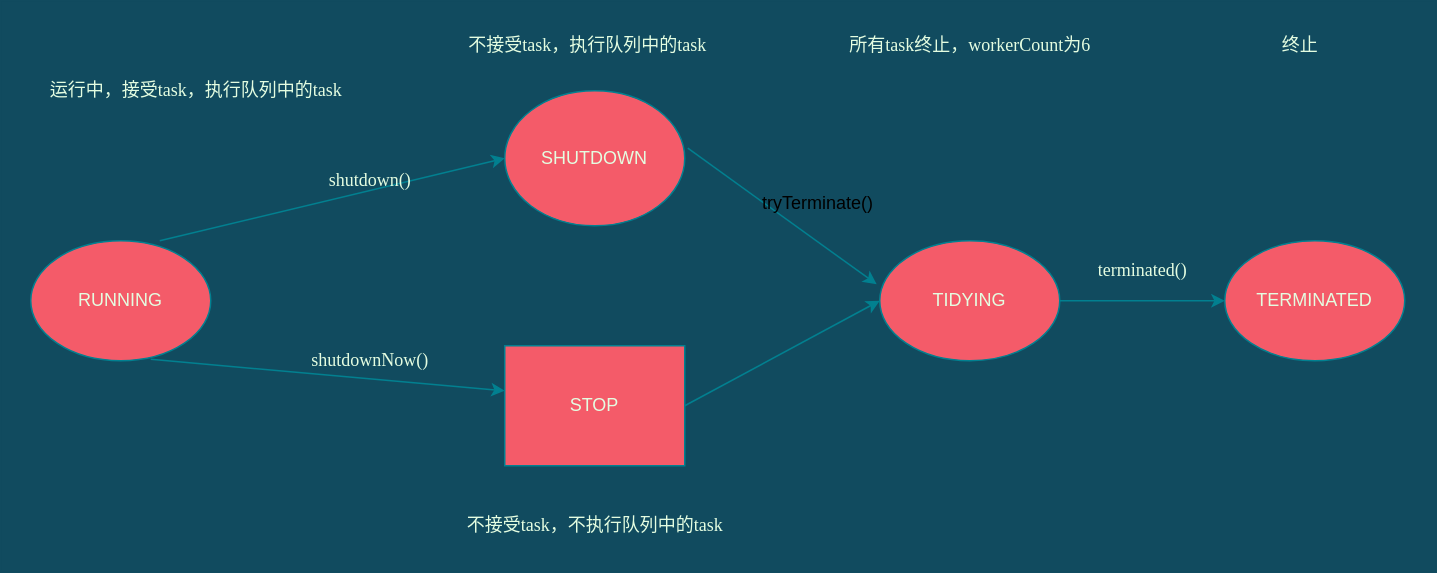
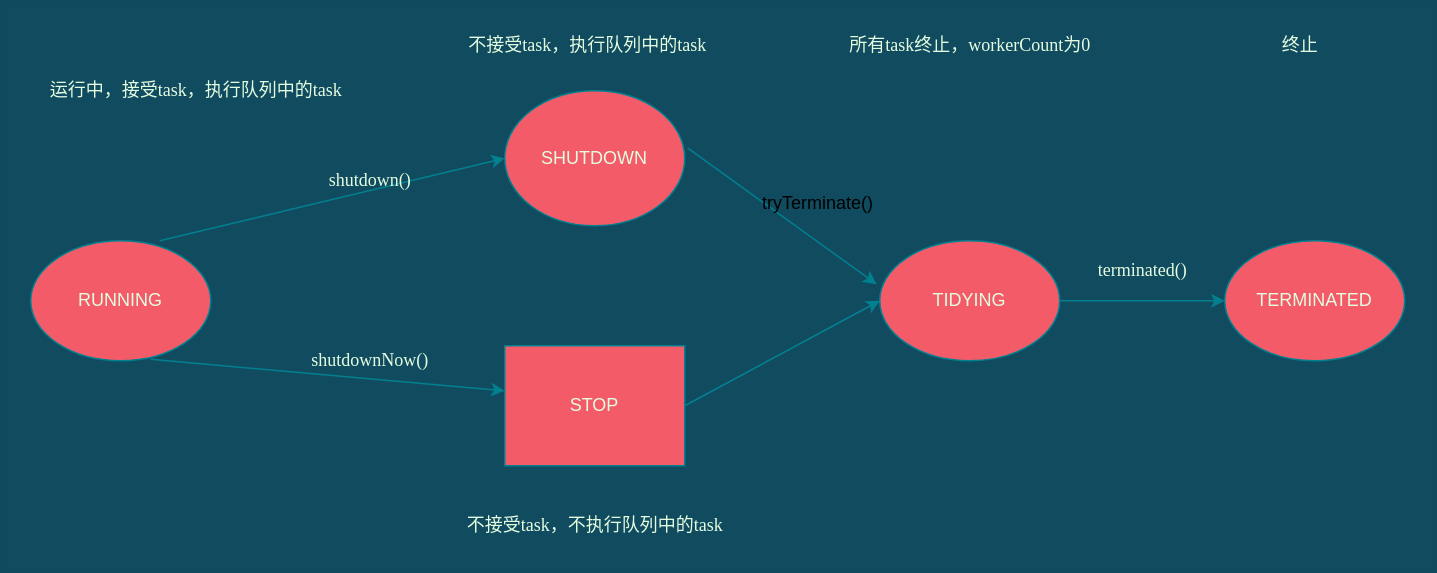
(971, 46) -> (971, 46)
